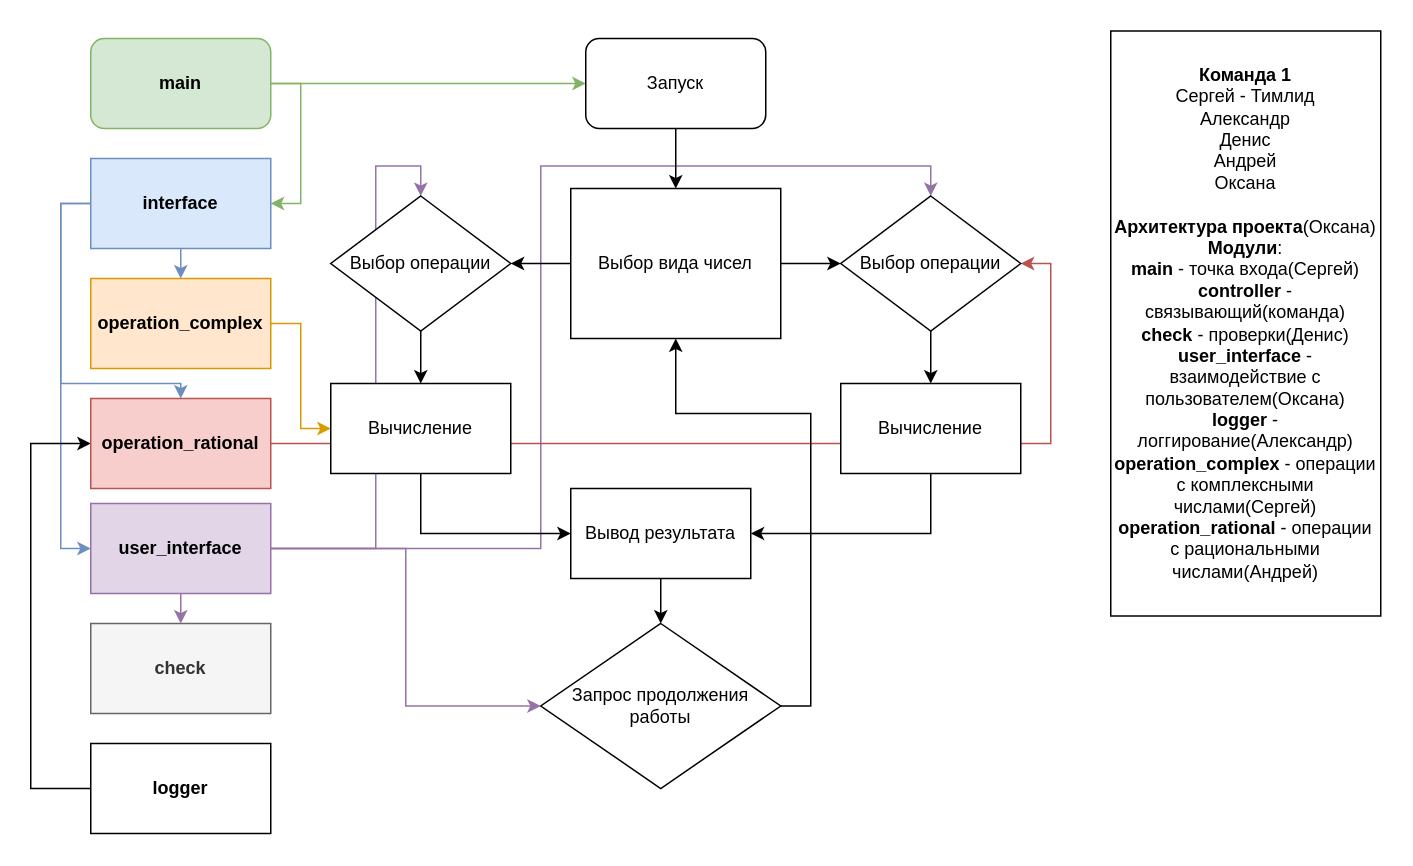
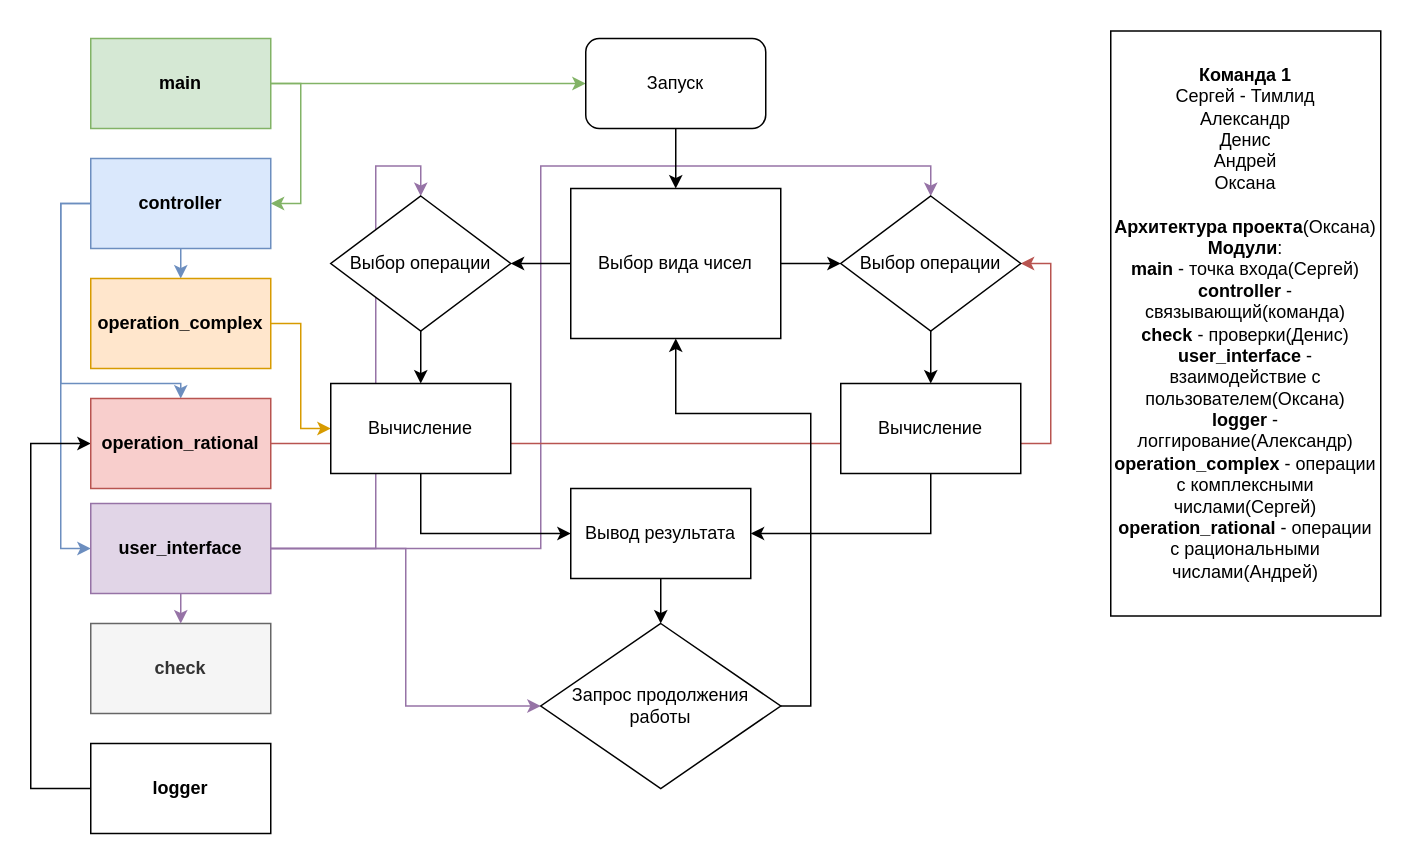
(181, 83) -> (181, 83)
(181, 203) -> (181, 203)
